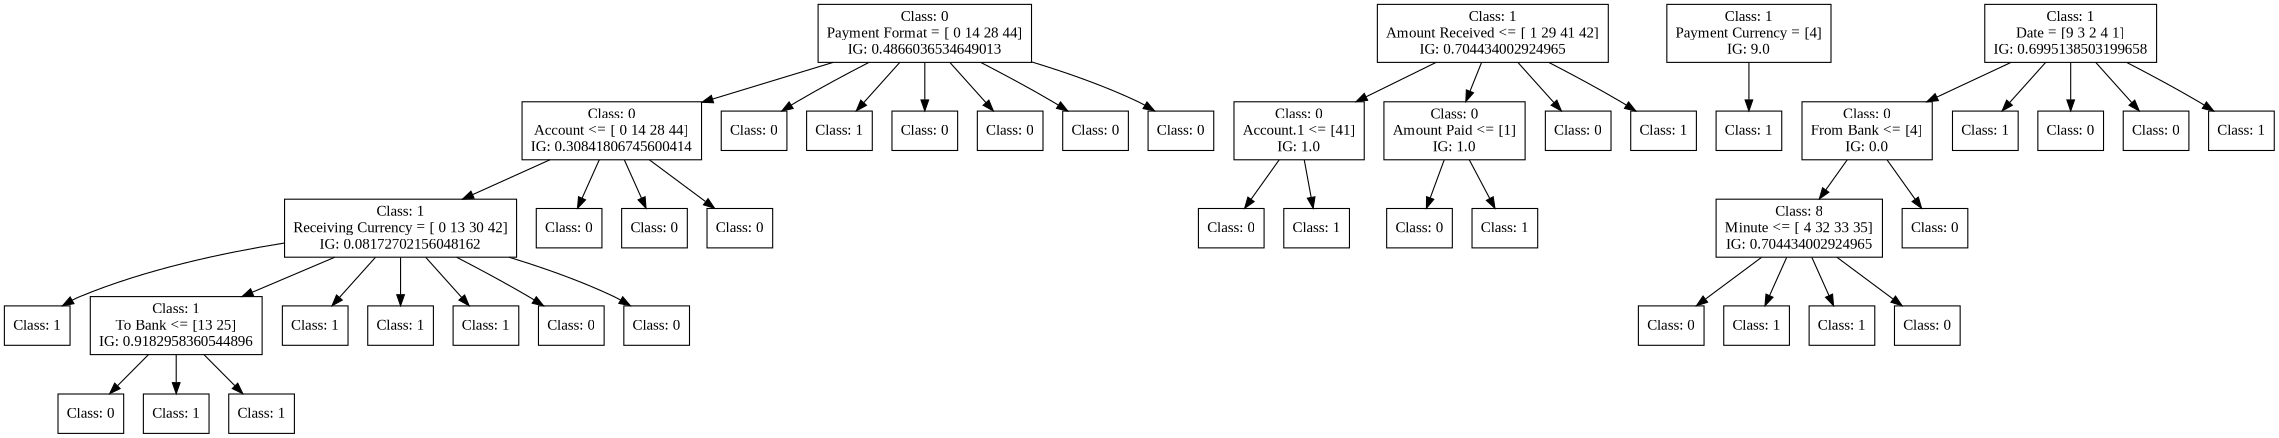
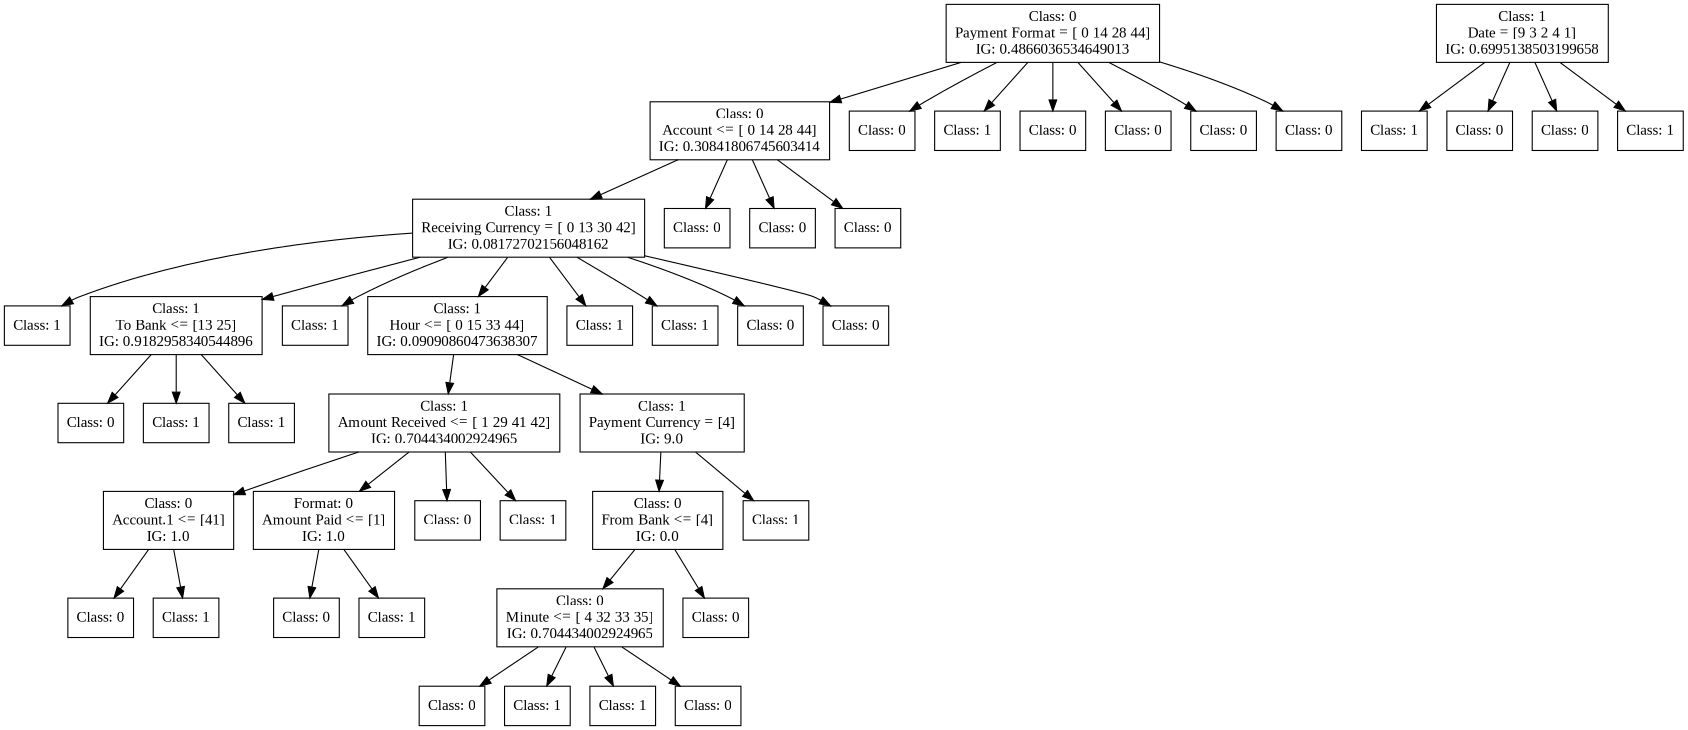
(1974, 80) -> (660, 466)
(612, 131) -> (740, 131)
(1455, 131) -> (324, 520)
(1799, 228) -> (580, 618)
(176, 326) -> (176, 326)
none -> (457, 326)
